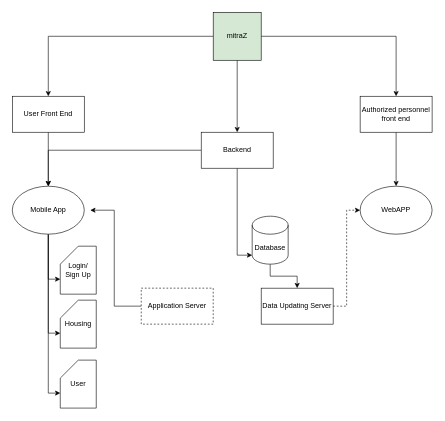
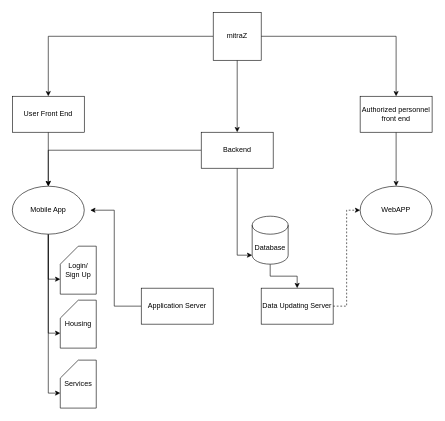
(237, 36) -> (237, 36)
(177, 306) -> (177, 306)
(78, 384) -> (78, 384)
